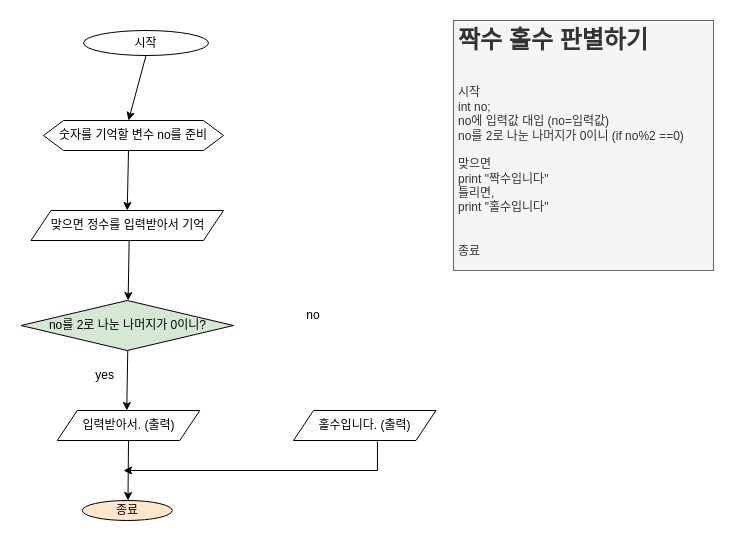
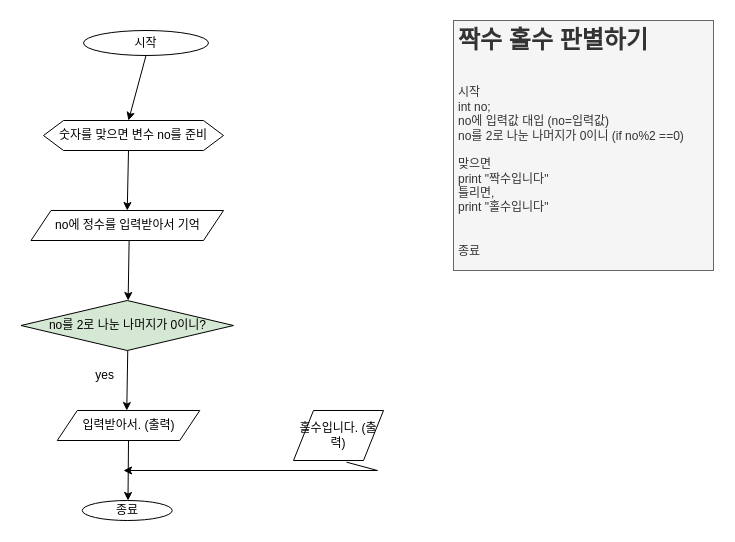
(134, 136) -> (134, 136)
(128, 226) -> (128, 226)
(314, 316) -> none
(365, 426) -> (339, 436)
(127, 511) -> (127, 511)
